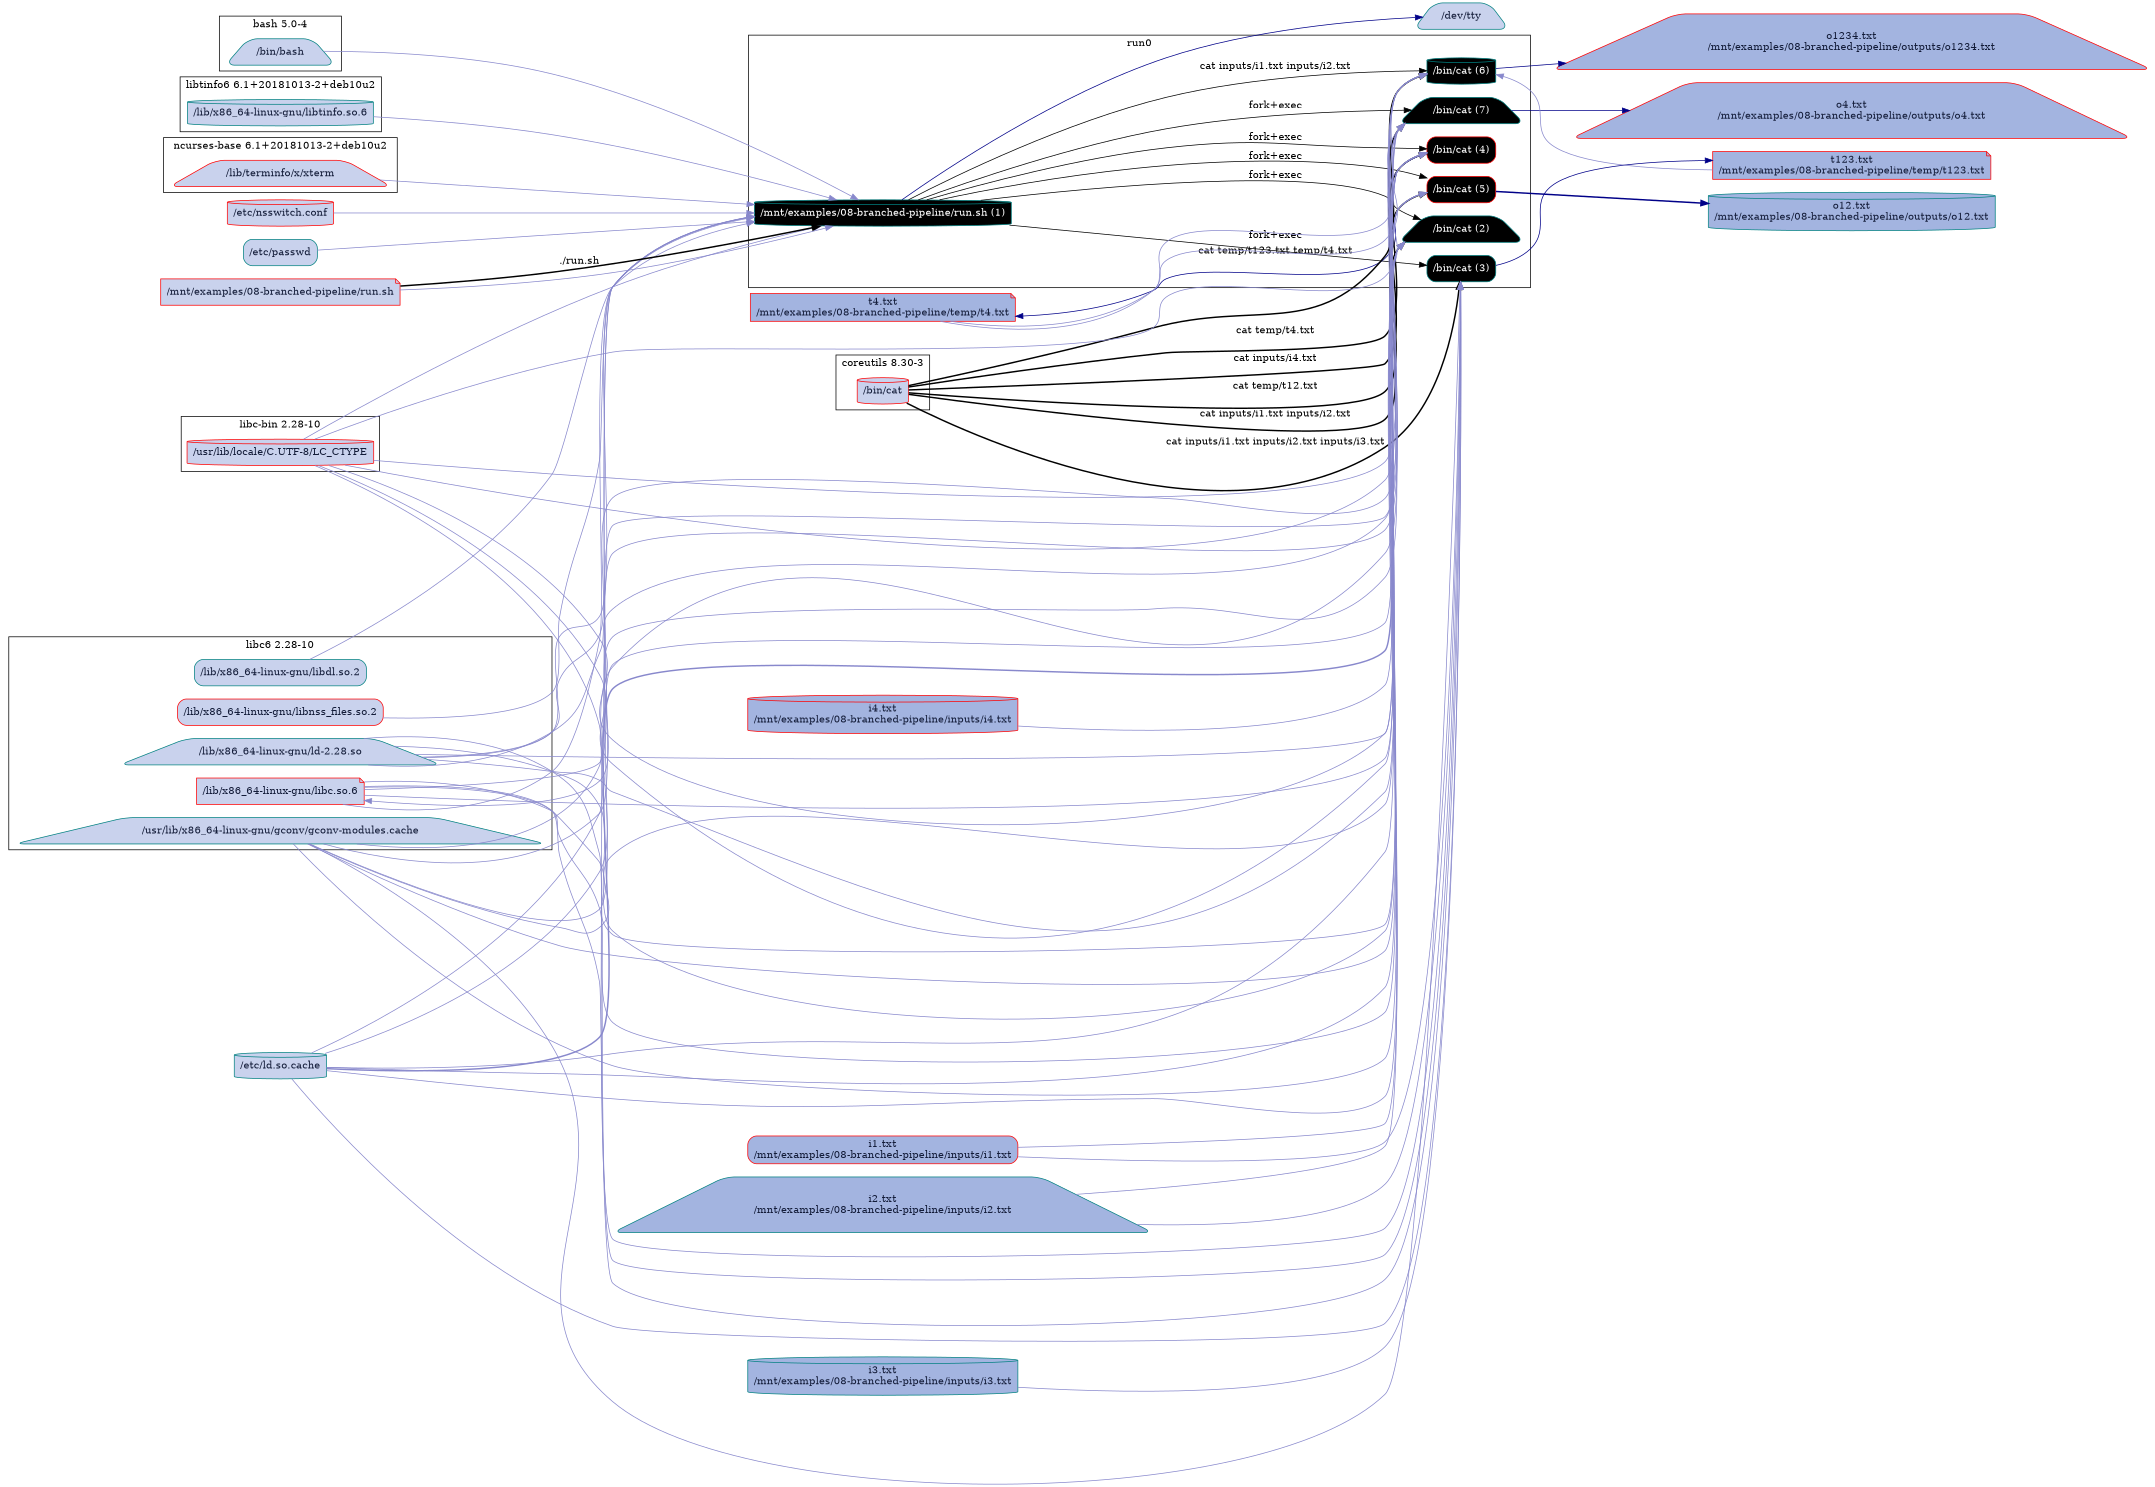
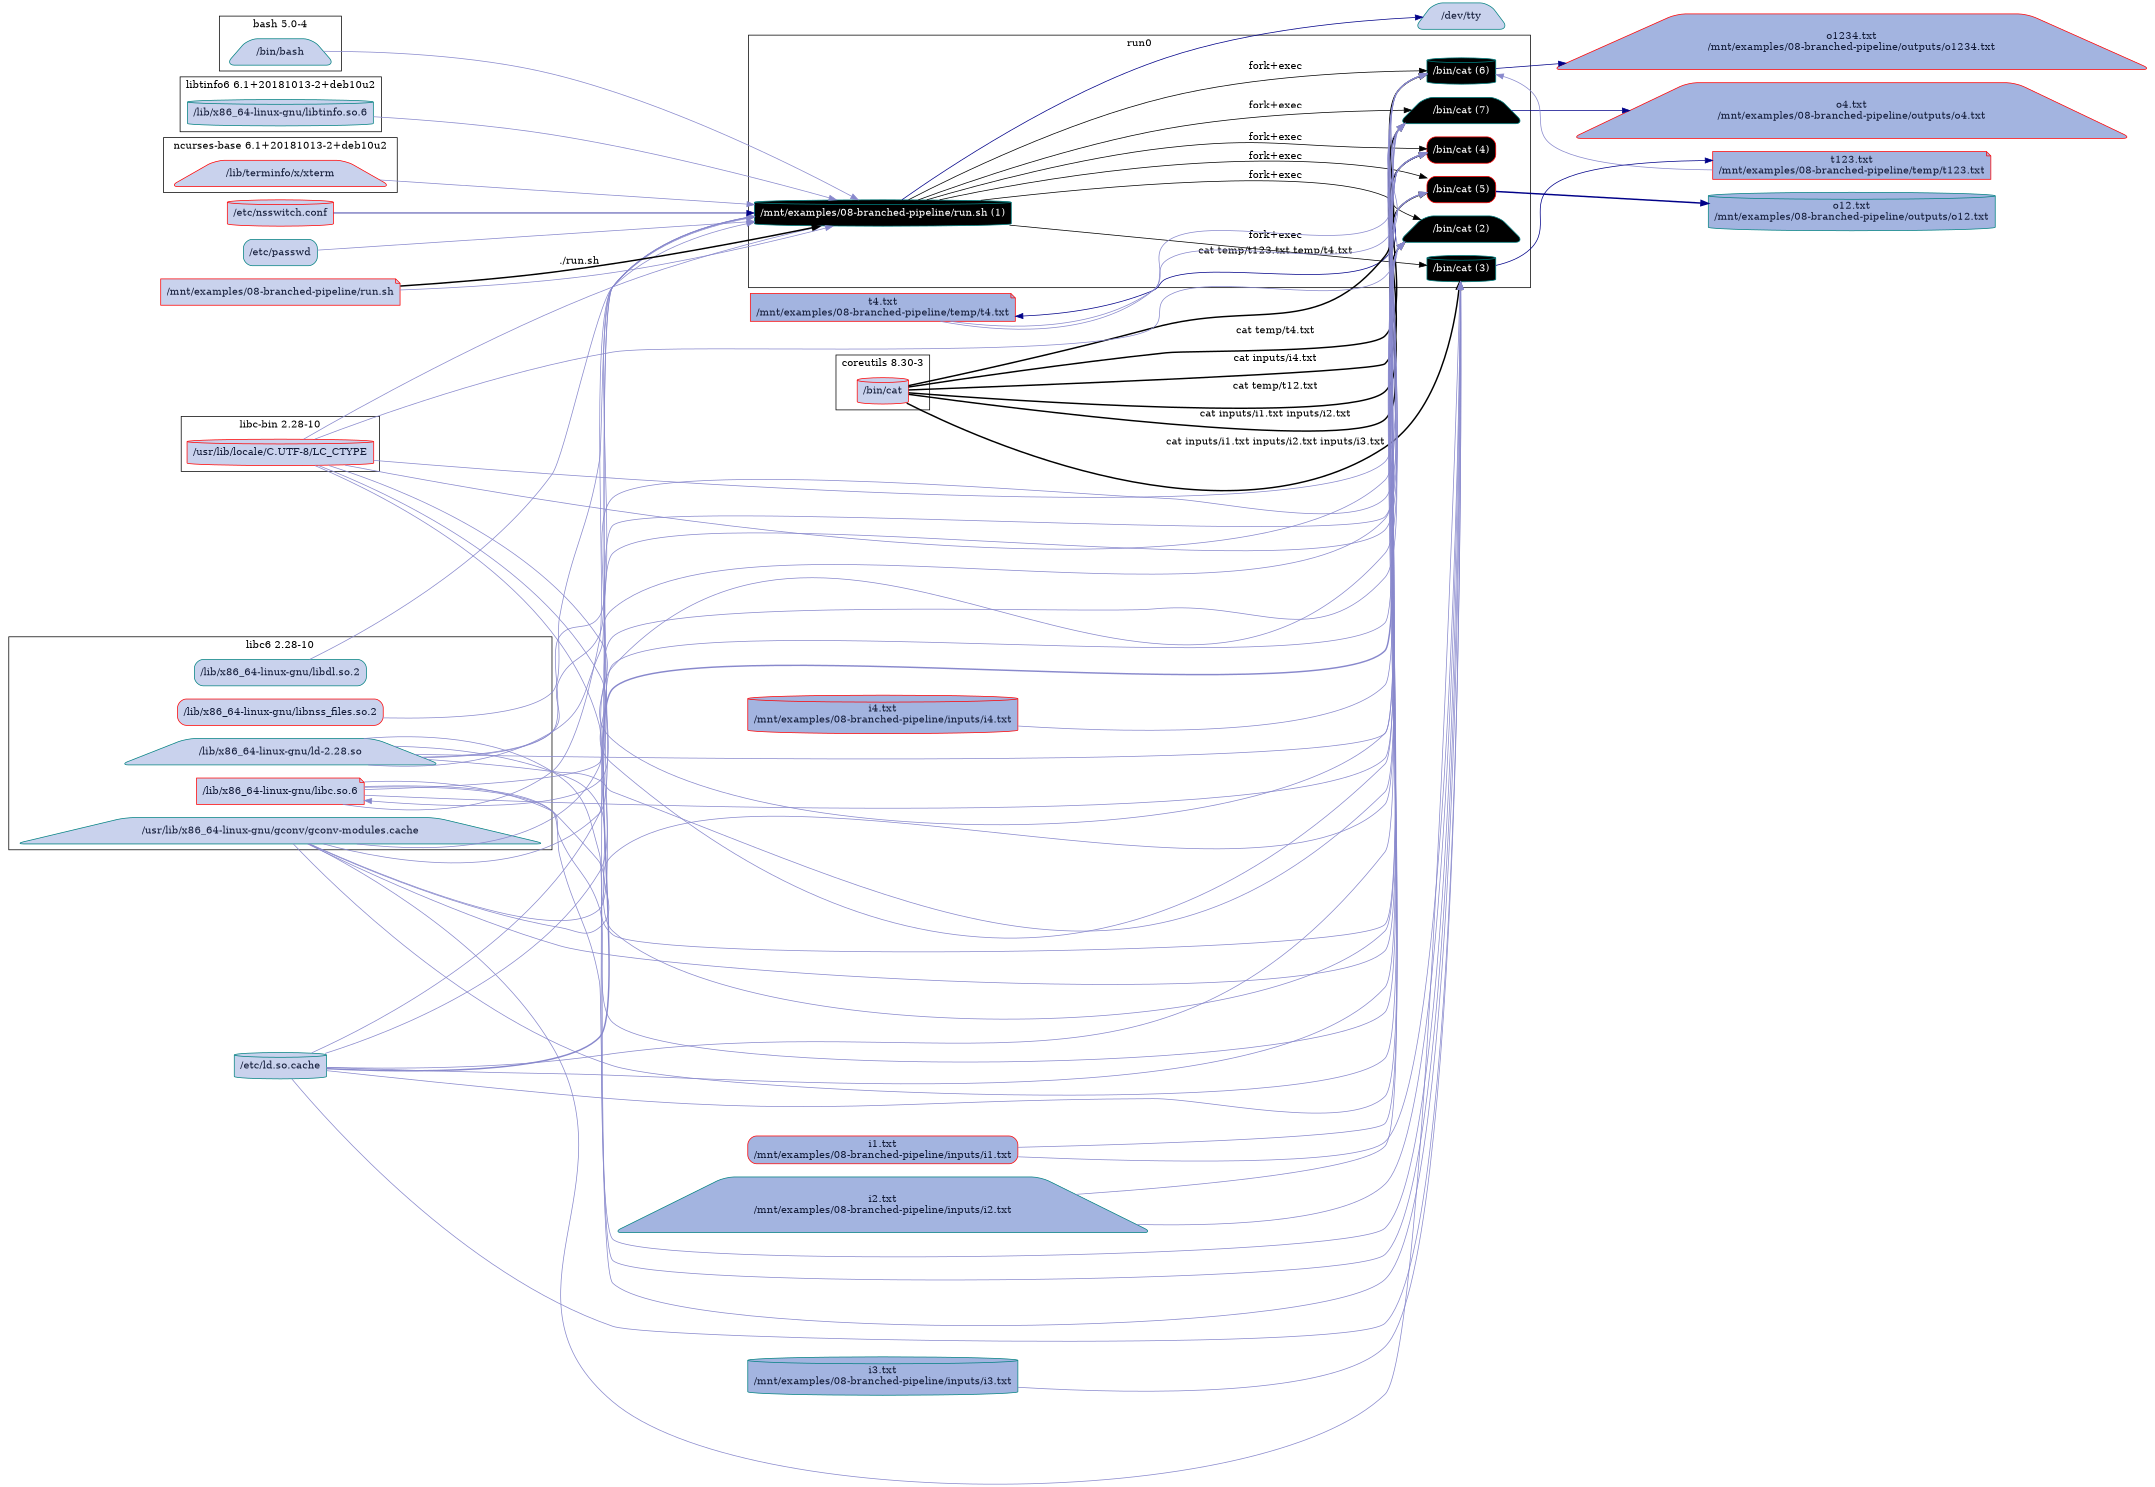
(1275, 66) -> (1275, 66)
(540, 213) -> (540, 213)
(1461, 269) -> (1461, 269)
